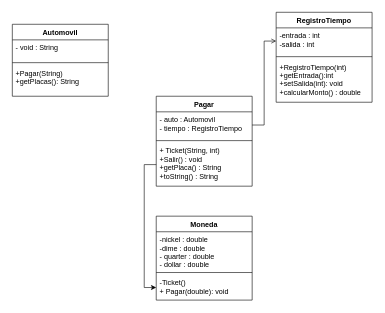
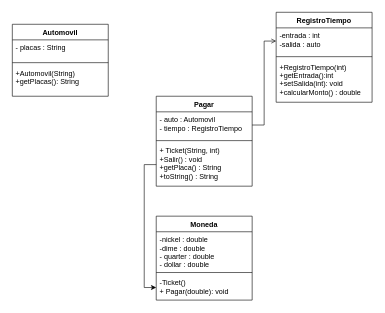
(304, 36) -> (304, 36)
(40, 48) -> (44, 48)
(43, 73) -> (49, 73)
